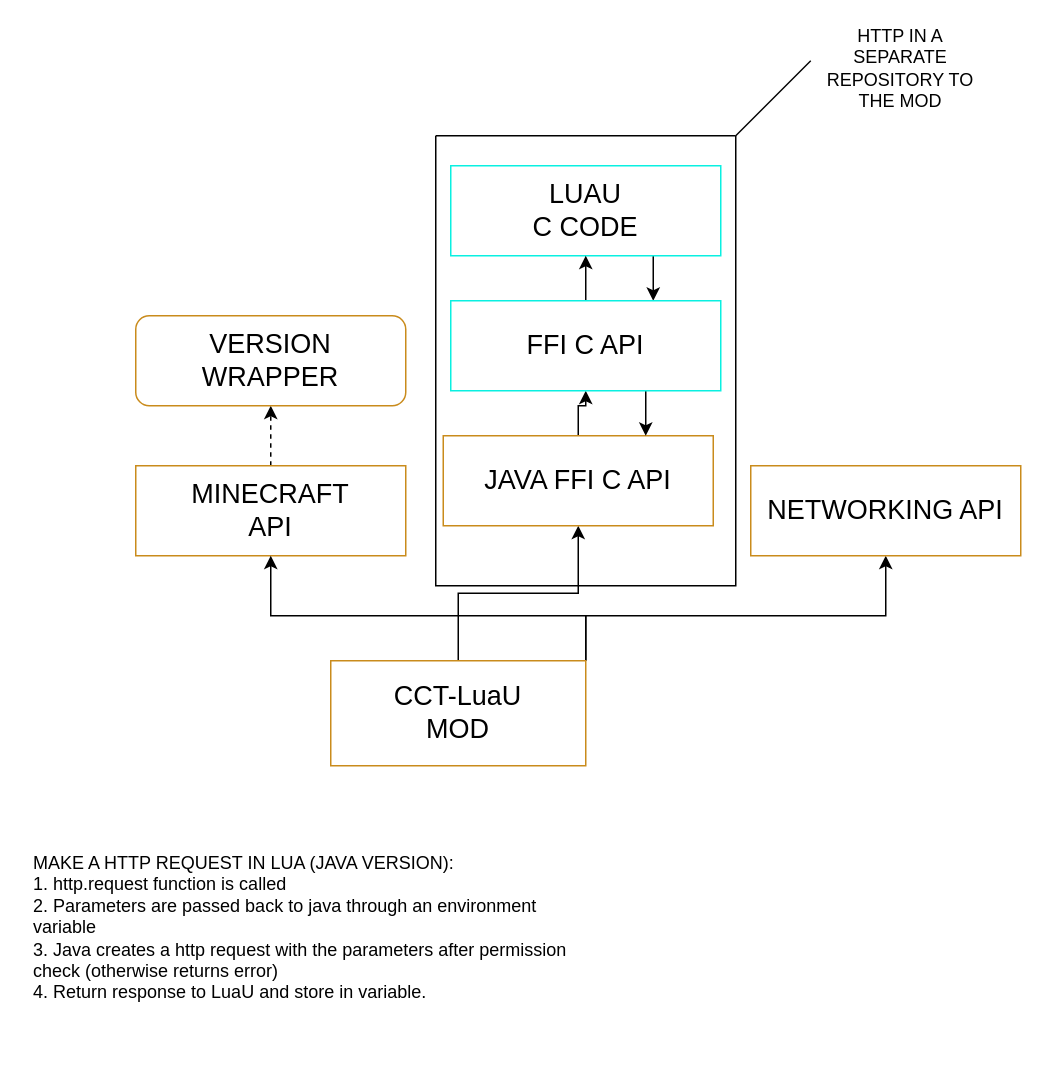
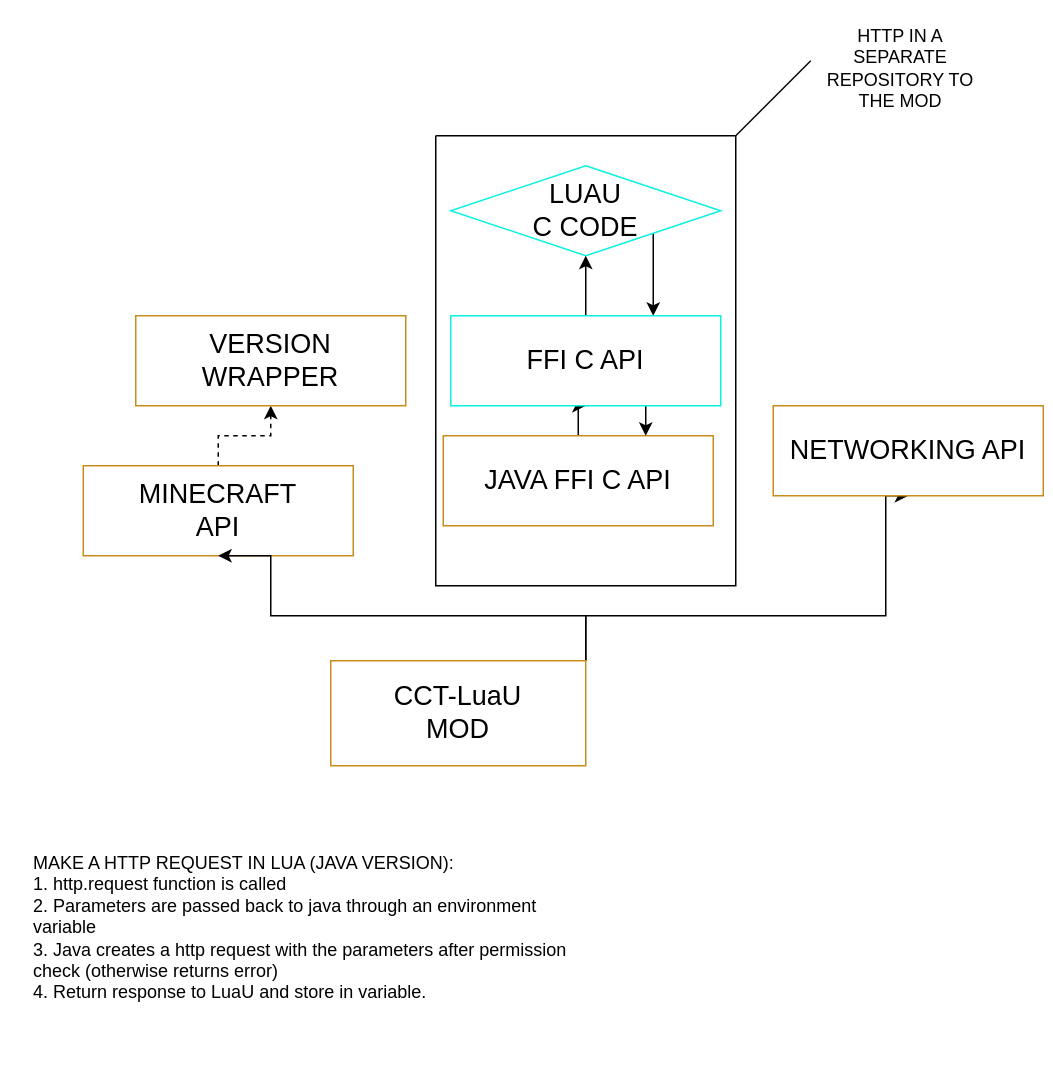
(586, 211) -> (586, 211)
(586, 346) -> (586, 361)
(271, 361) -> (271, 361)
(271, 511) -> (218, 511)
(886, 511) -> (908, 451)
(513, 593) -> none
